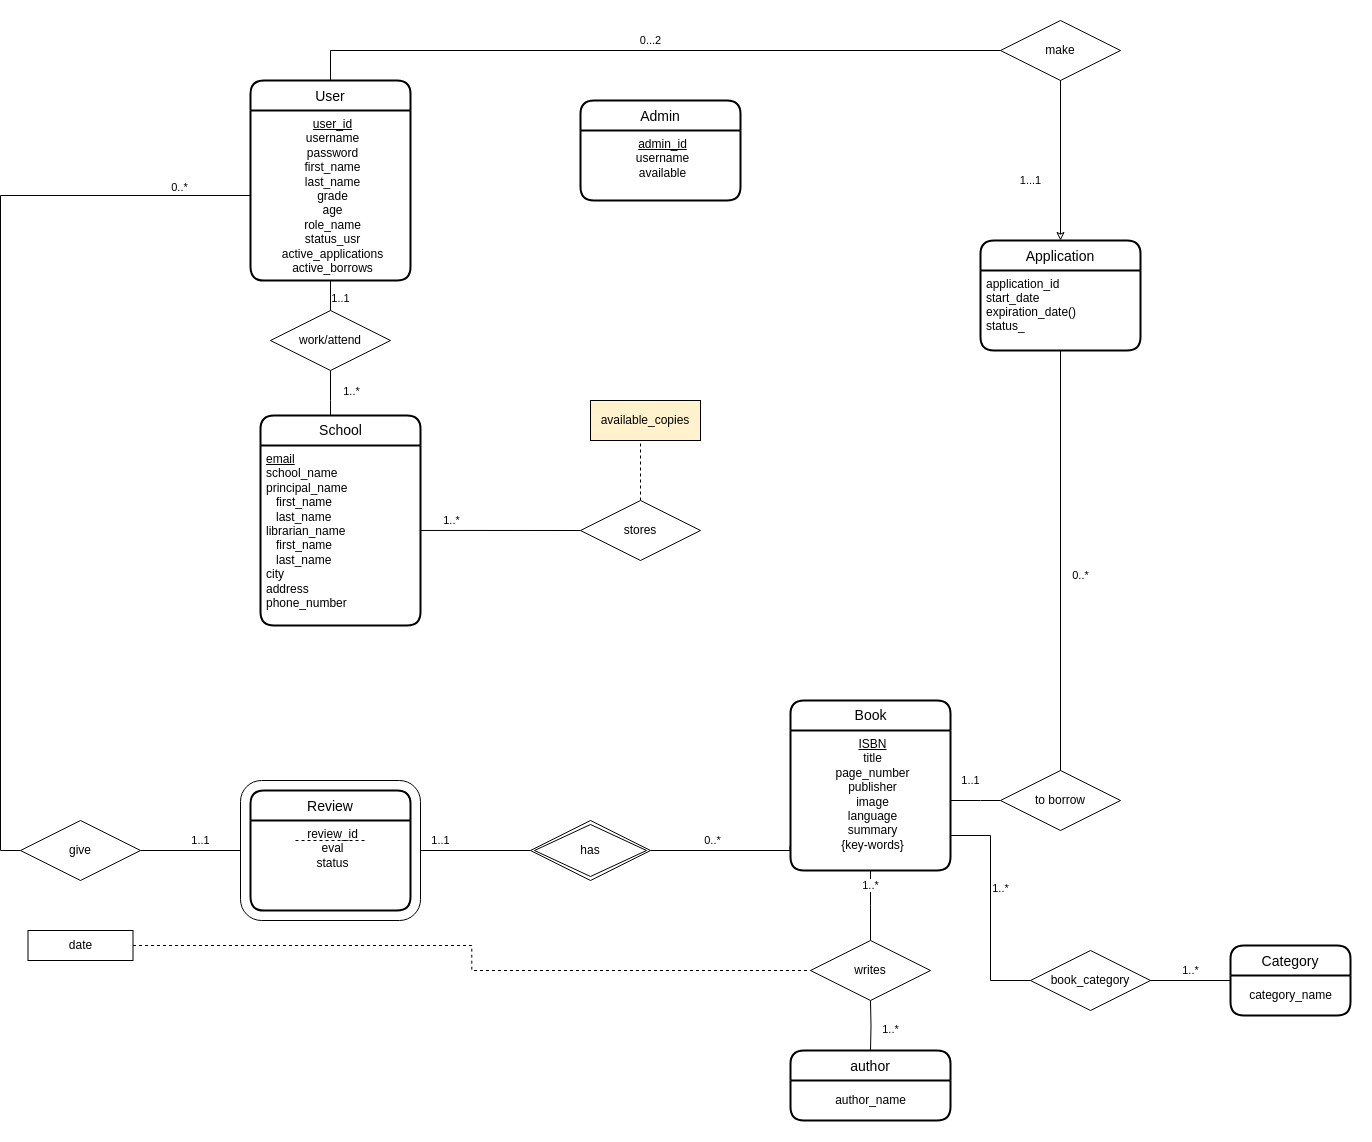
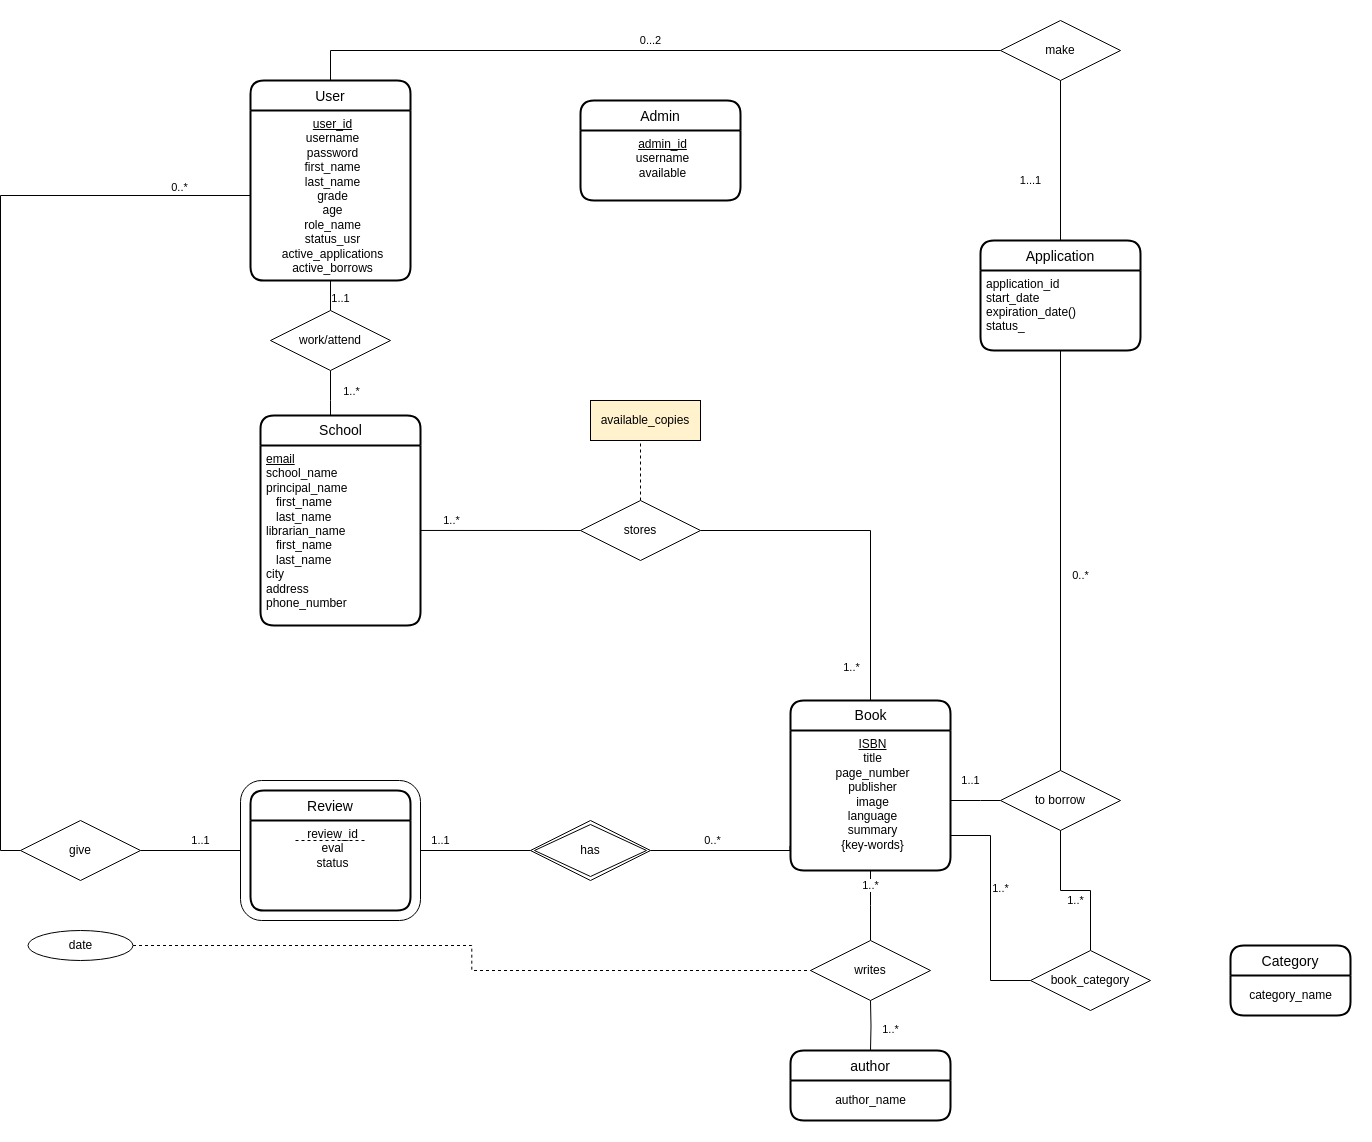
(1061, 232) -> (1061, 235)
none -> (871, 531)
(81, 946) -> (81, 946)
(1190, 981) -> (1076, 891)
